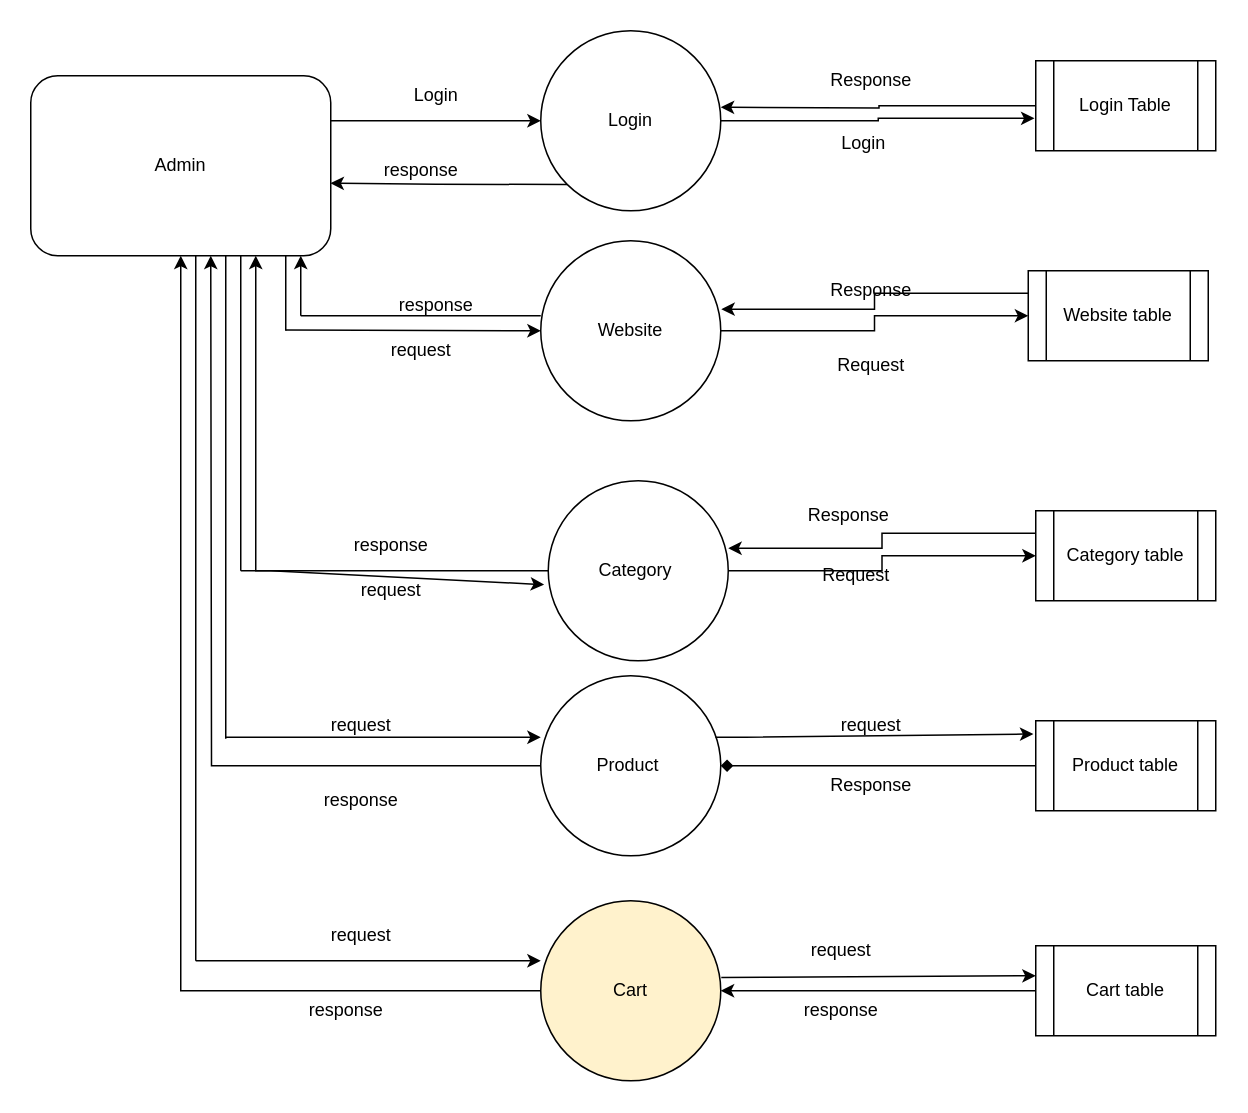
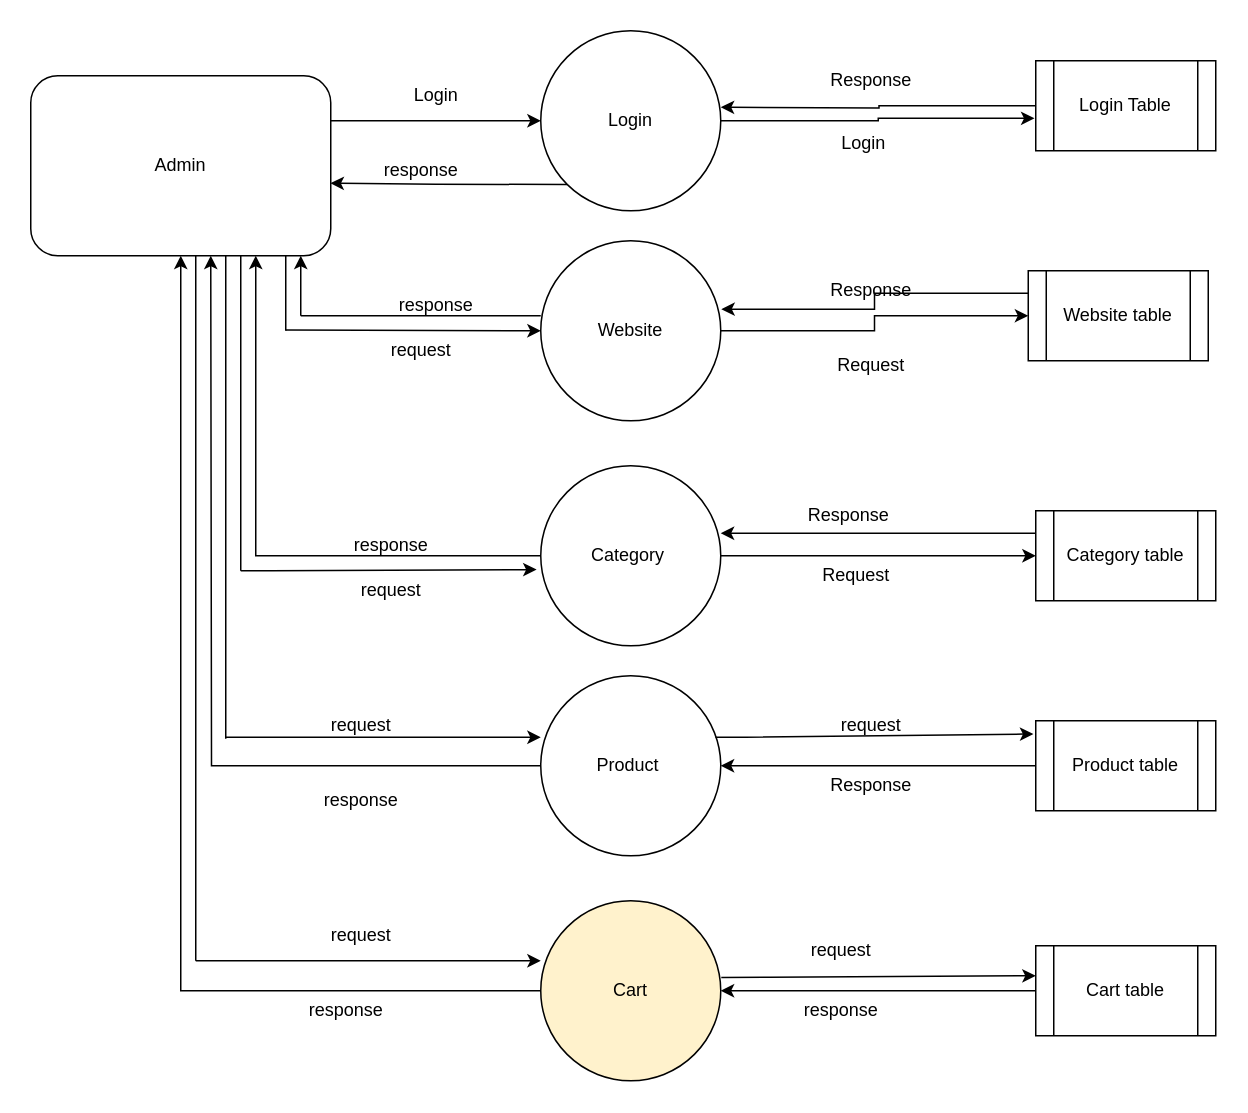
(638, 571) -> (631, 556)
(733, 766) -> (732, 766)
